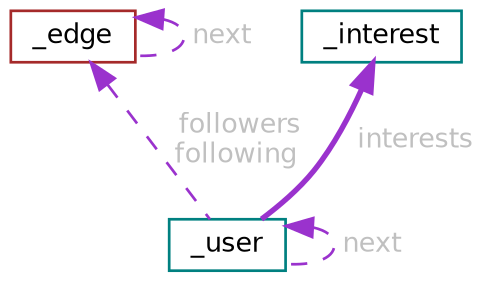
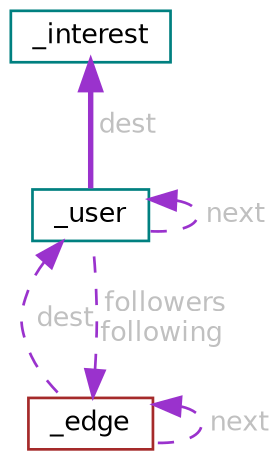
(411, 141) -> (125, 126)
none -> (23, 333)
